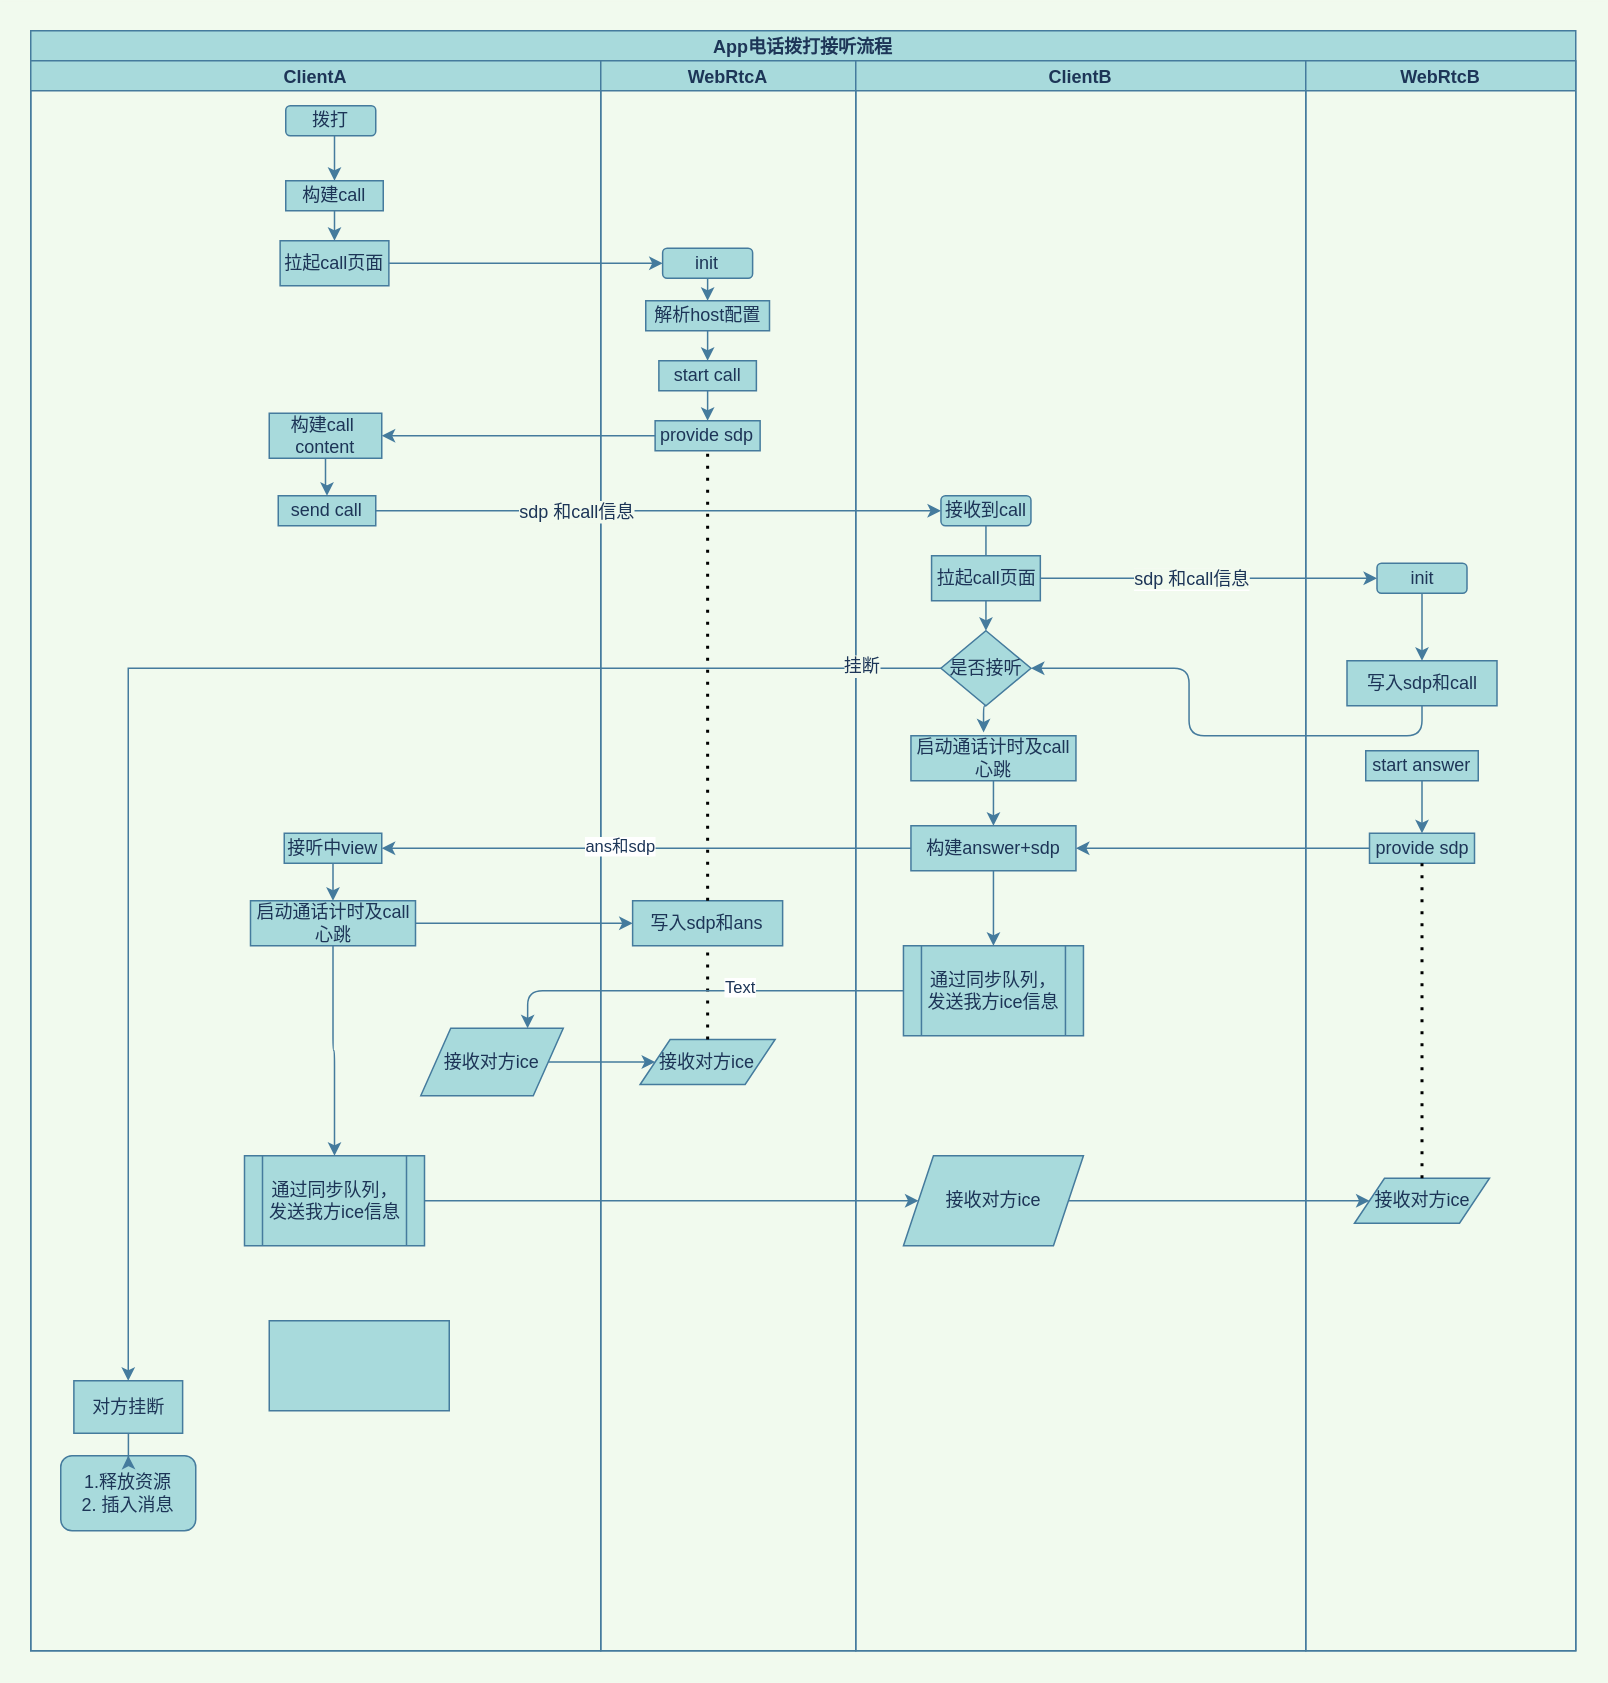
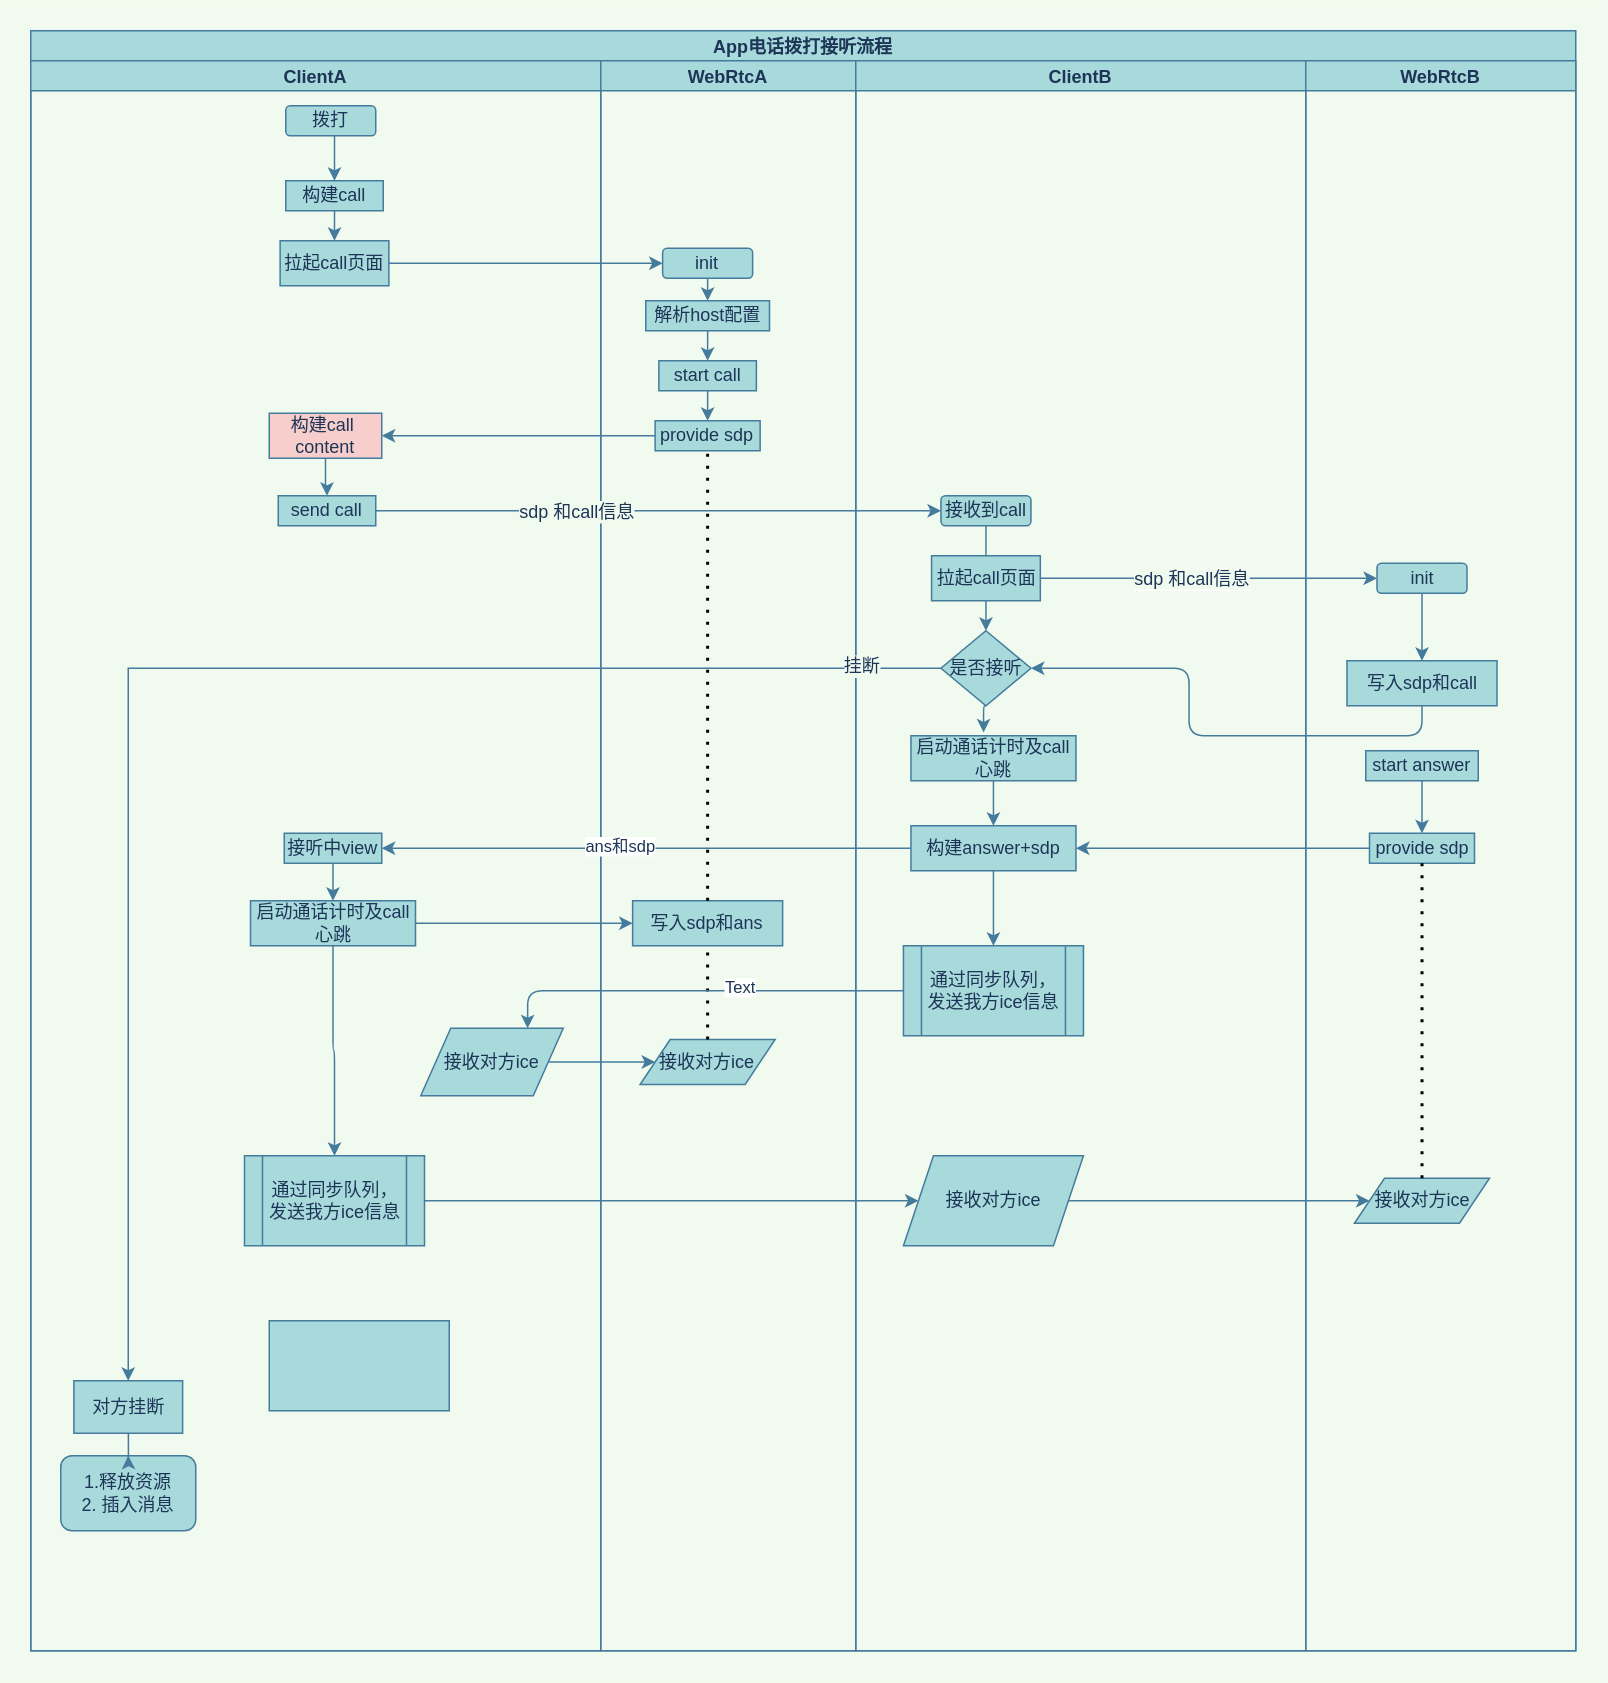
(326, 436) -> (326, 436)
